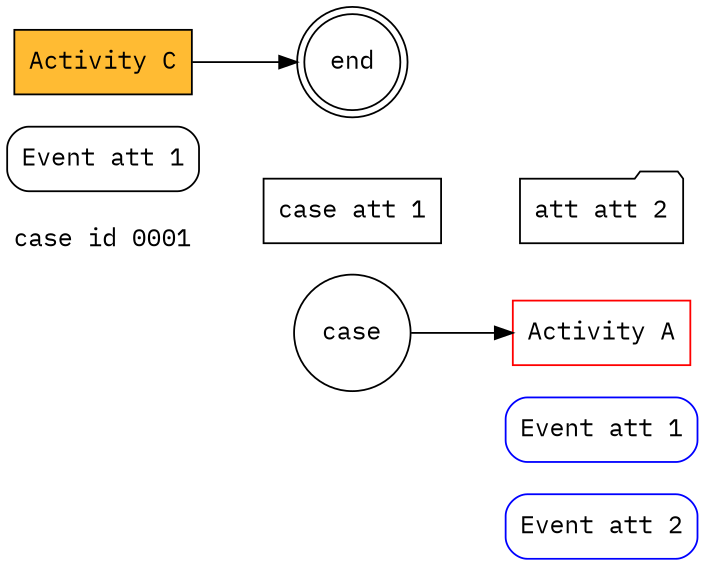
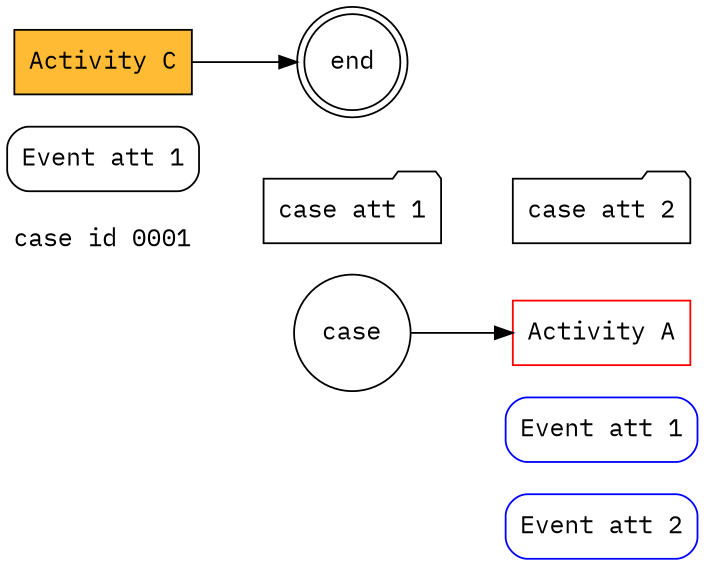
(352, 211) -> (352, 211)
(602, 211) -> (602, 211)
